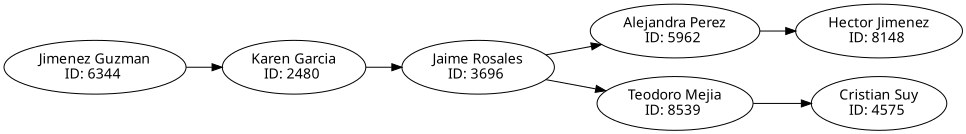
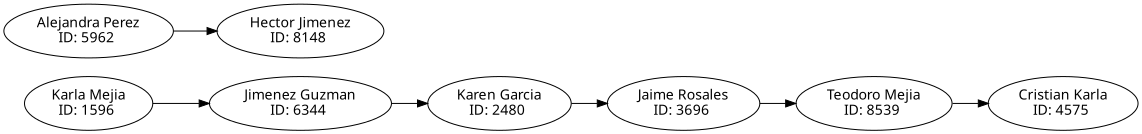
(569, 51) -> none
none -> (89, 103)
(879, 103) -> (1063, 103)
